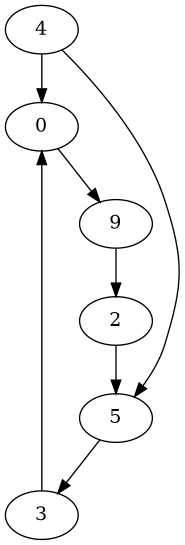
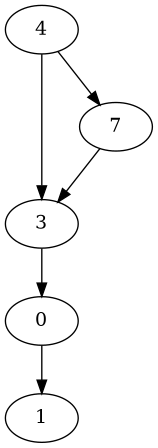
(42, 72) -> (42, 120)
(116, 224) -> (42, 418)
(116, 321) -> none
(116, 418) -> (116, 127)
